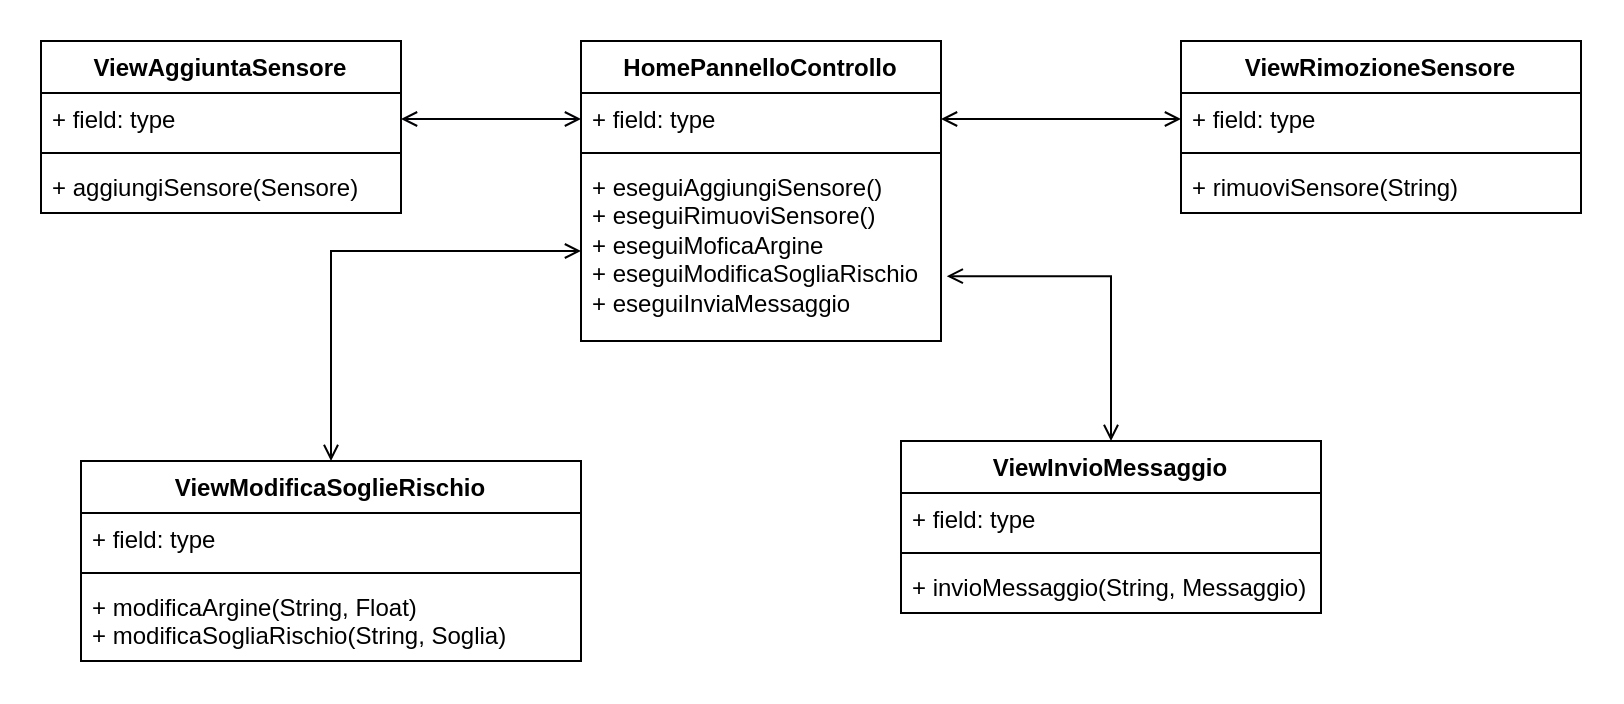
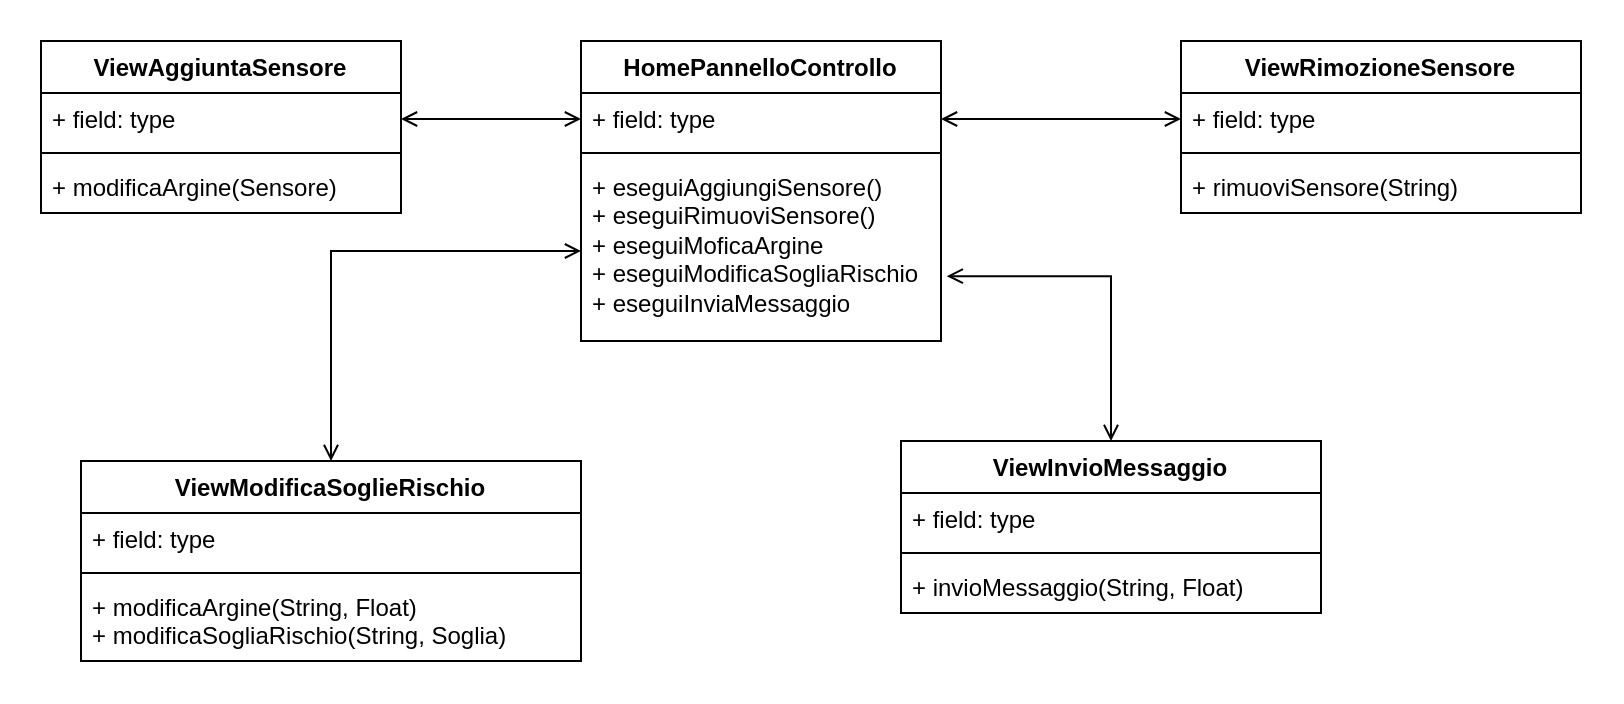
(218, 189) -> (209, 189)
(1113, 604) -> (1096, 589)
